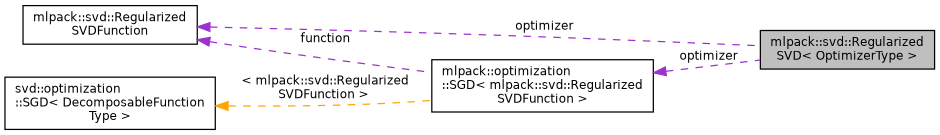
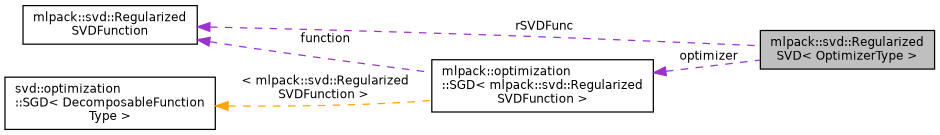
(543, 27) -> (543, 27)
